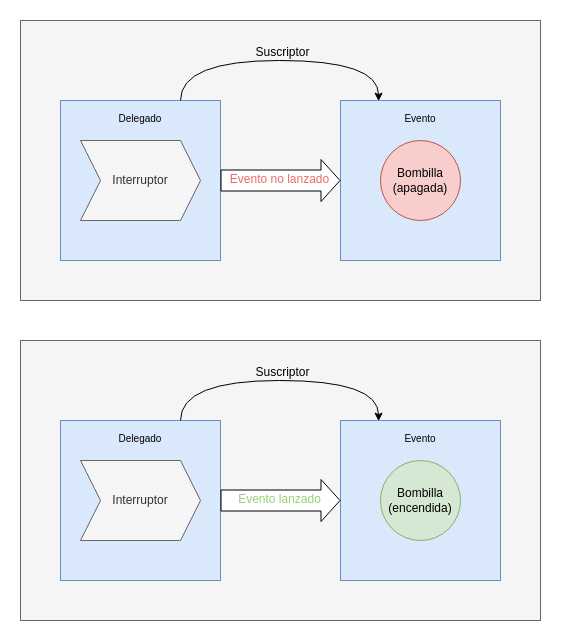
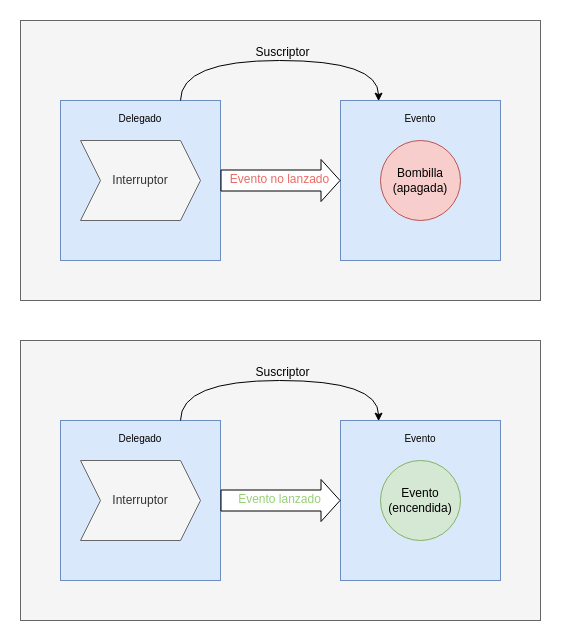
(421, 501) -> (421, 501)
